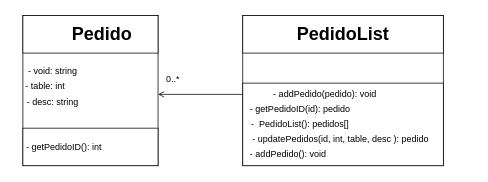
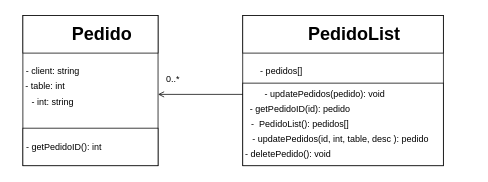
(343, 34) -> (354, 34)
(53, 72) -> (53, 72)
none -> (281, 72)
(325, 94) -> (325, 94)
(53, 102) -> (53, 102)
(288, 154) -> (288, 154)
